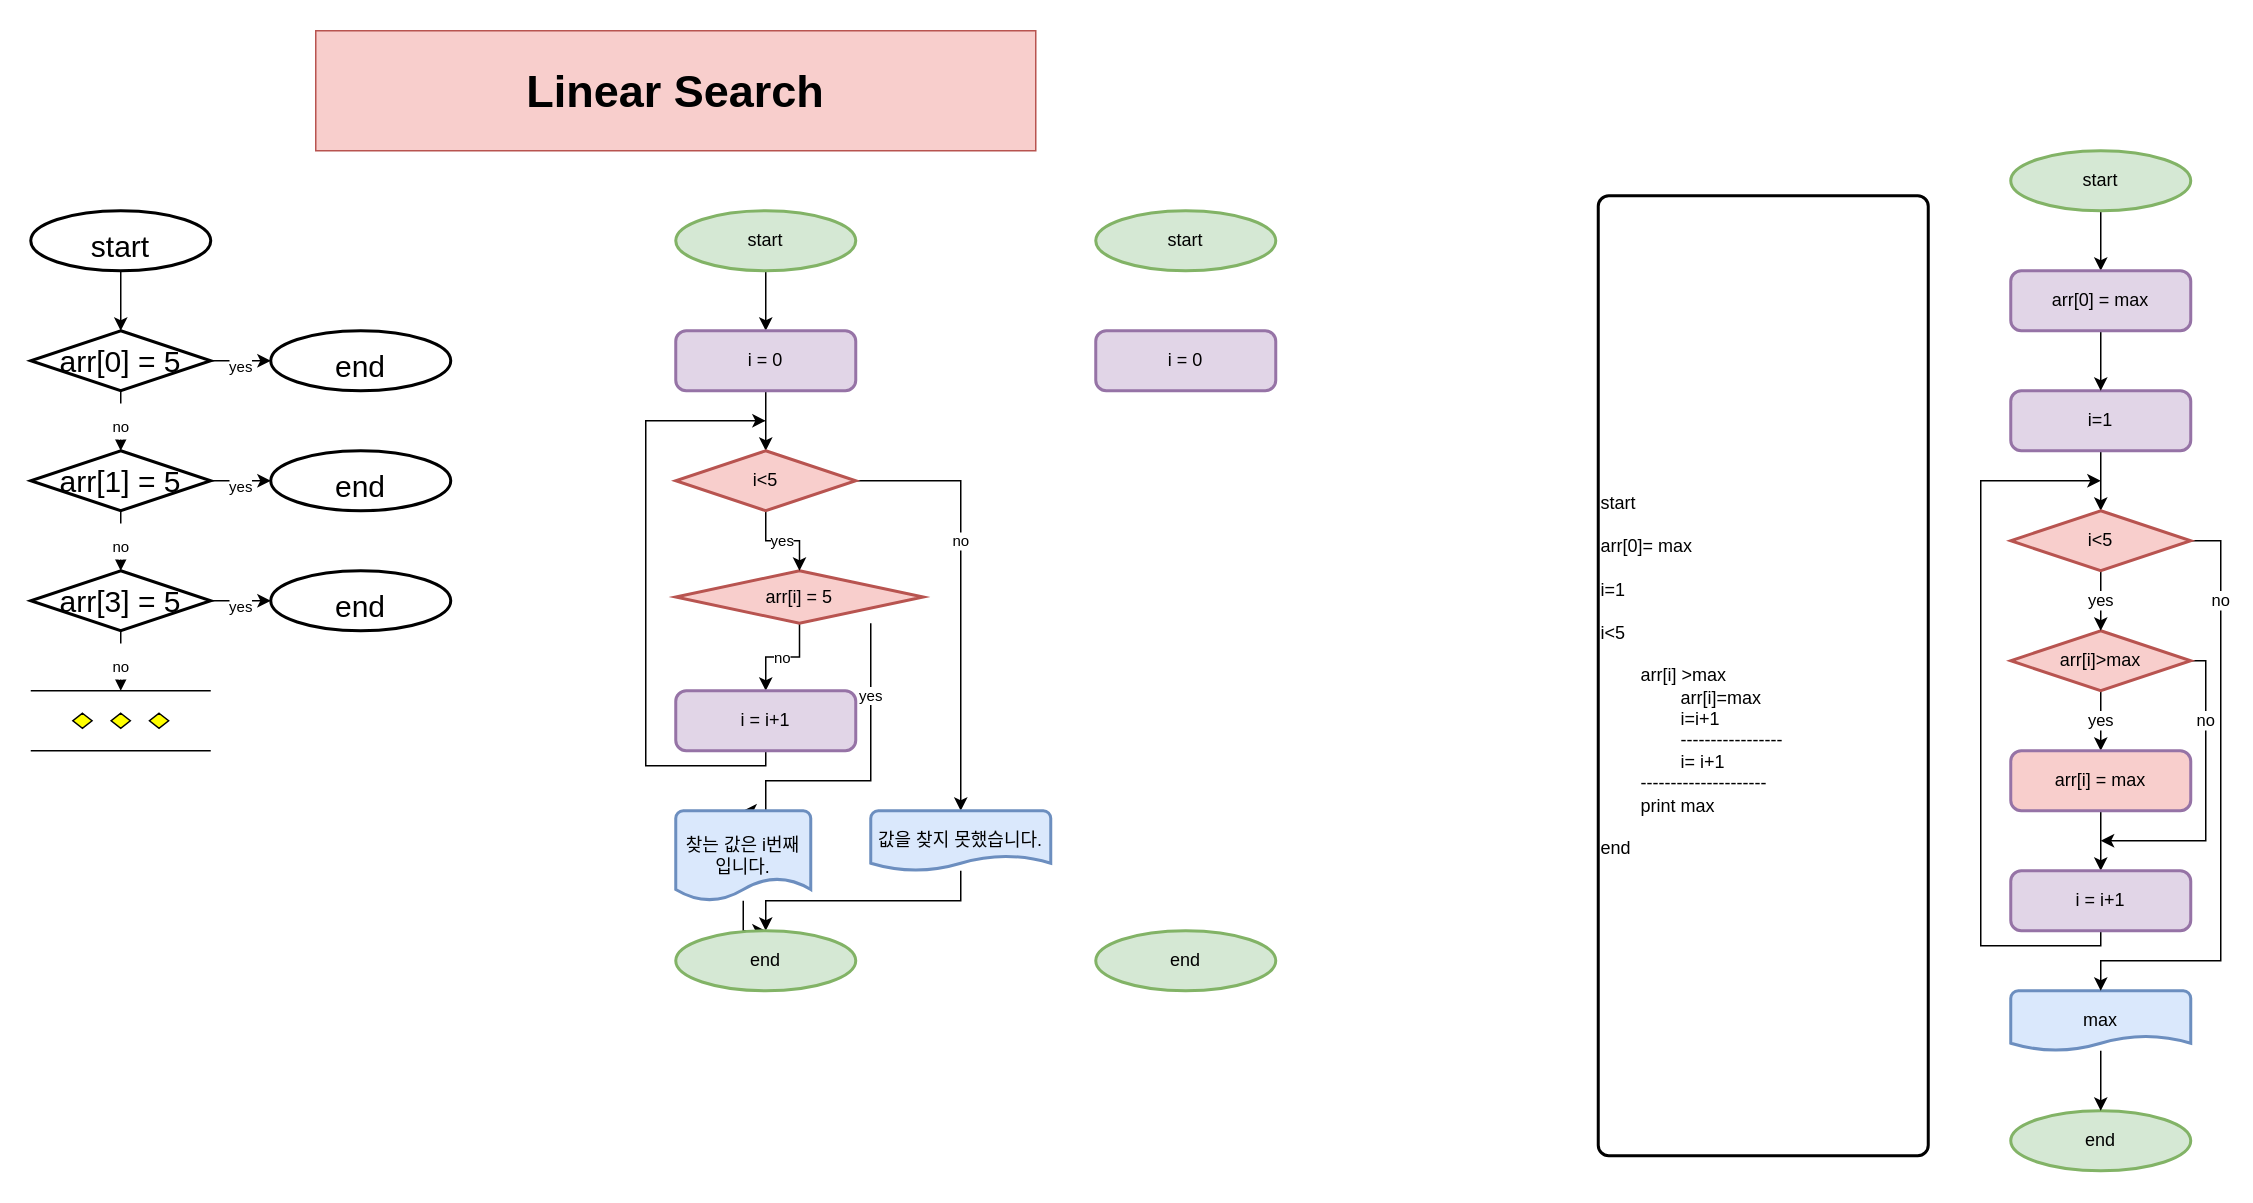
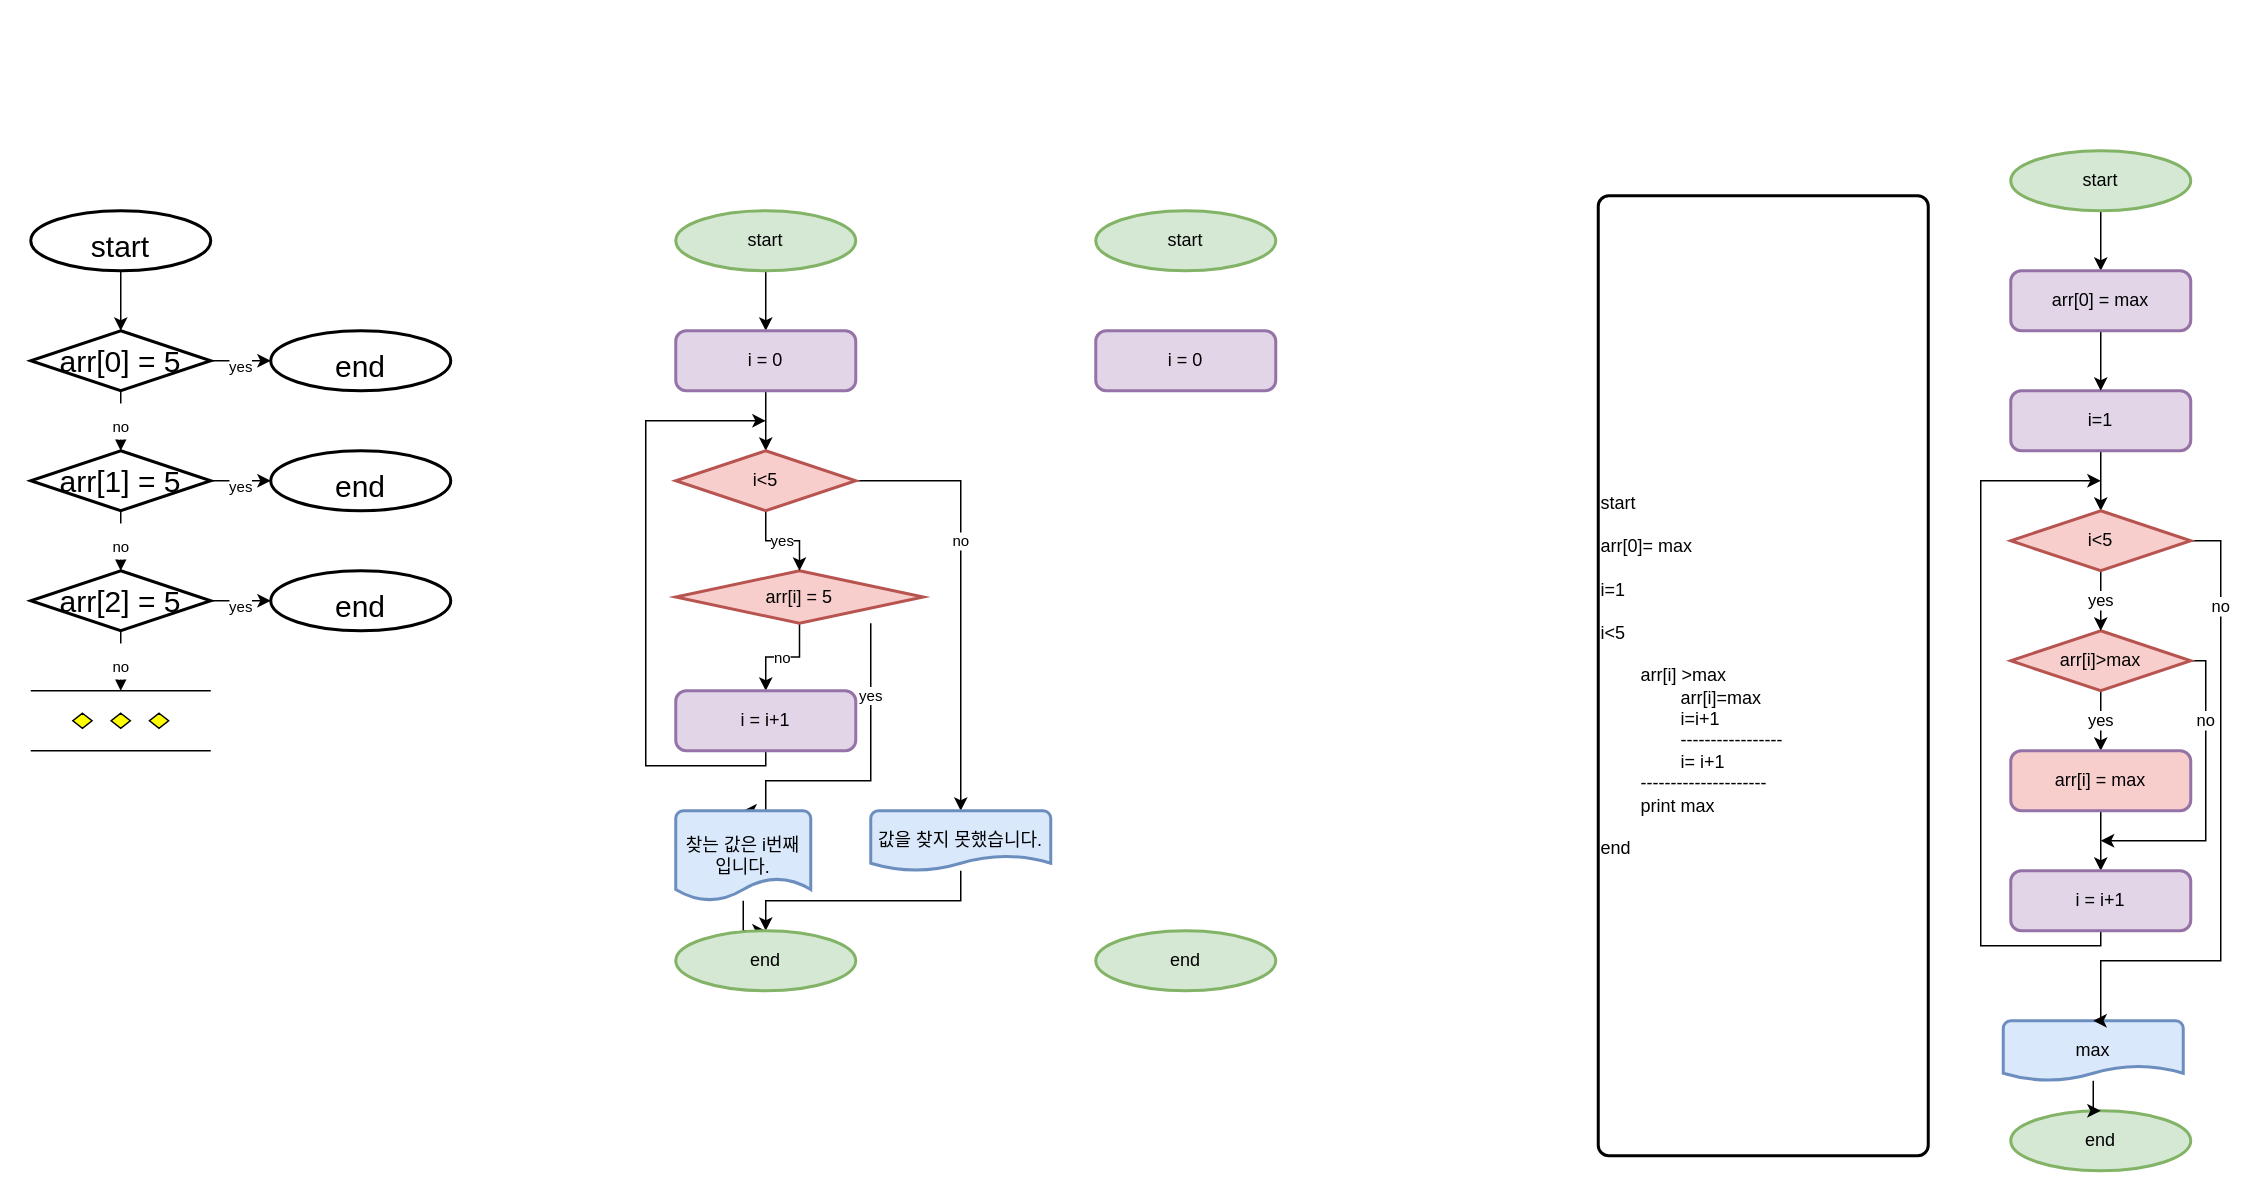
(676, 91) -> none
(121, 601) -> (121, 601)
(2101, 1021) -> (2093, 1051)
